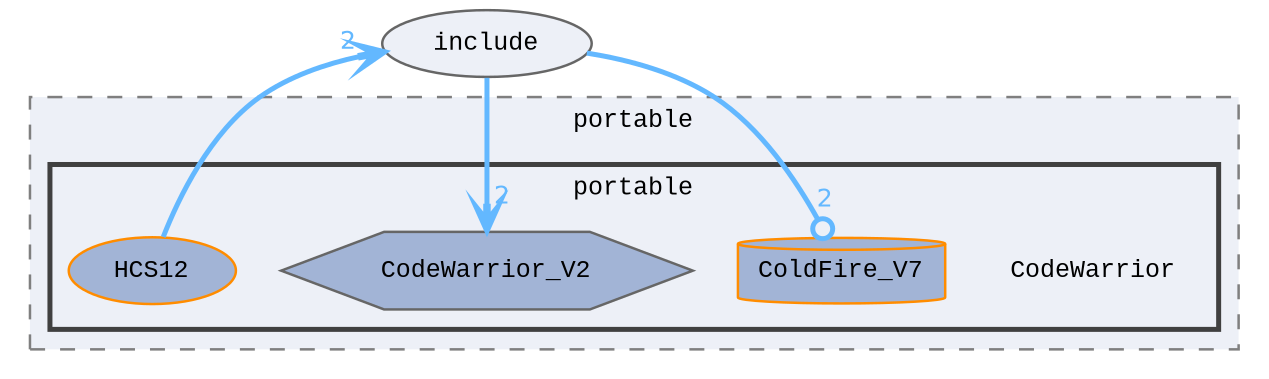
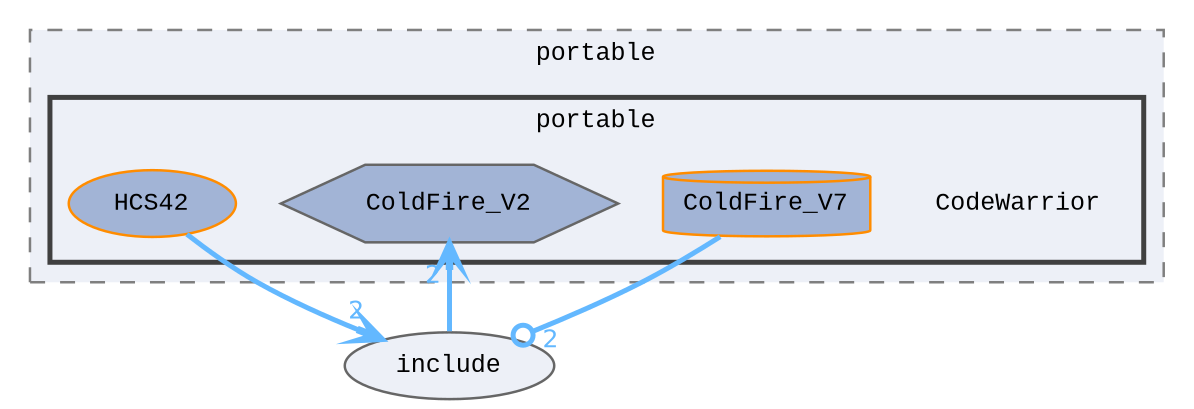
(736, 114) -> (610, 298)
(152, 271) -> (152, 204)
(487, 271) -> (450, 204)
